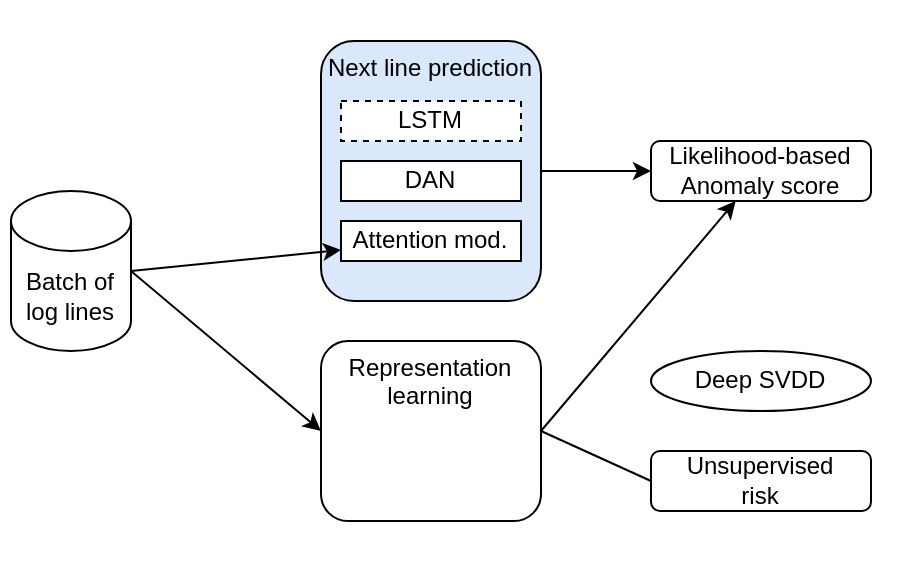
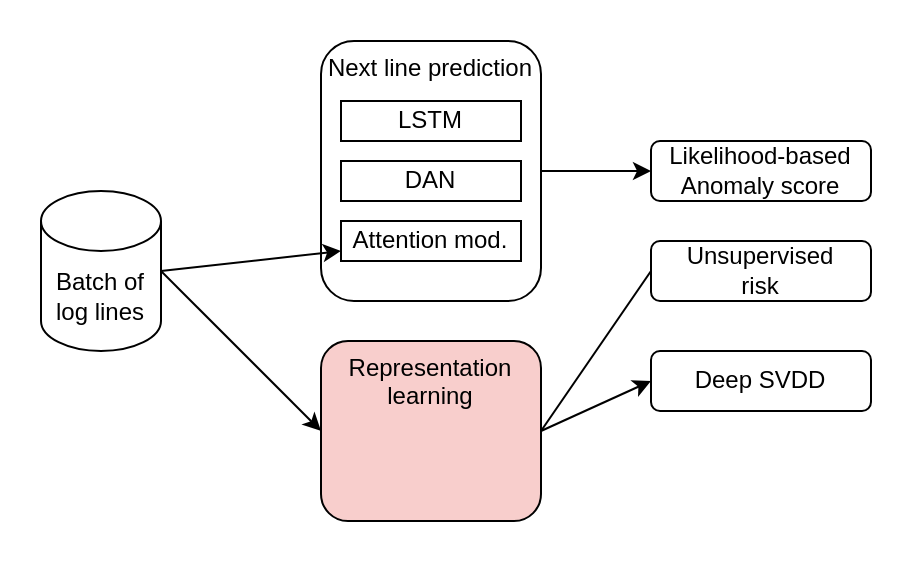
(431, 84) -> (431, 84)
(431, 121) -> (431, 121)
(71, 271) -> (101, 271)
(643, 310) -> (593, 407)
(761, 381) -> (761, 381)
(431, 431) -> (431, 431)
(761, 481) -> (761, 271)
